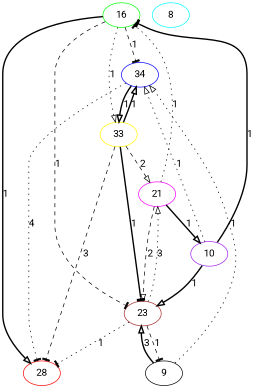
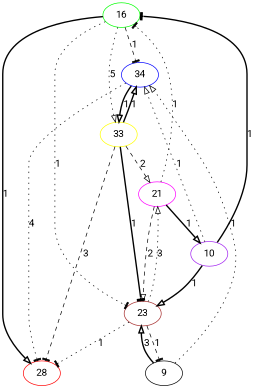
(171, 15) -> none
(113, 75) -> (113, 75)
(55, 166) -> (55, 166)
